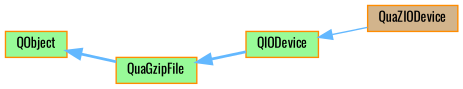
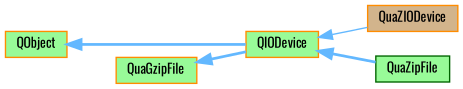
(98, 58) -> (164, 44)
none -> (413, 69)
